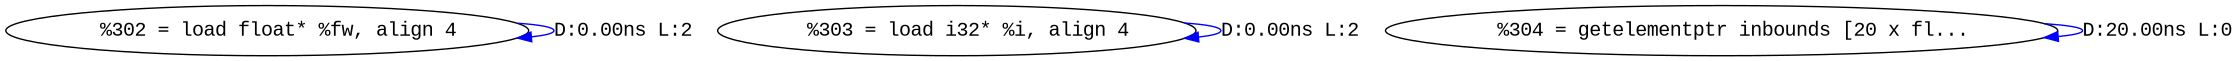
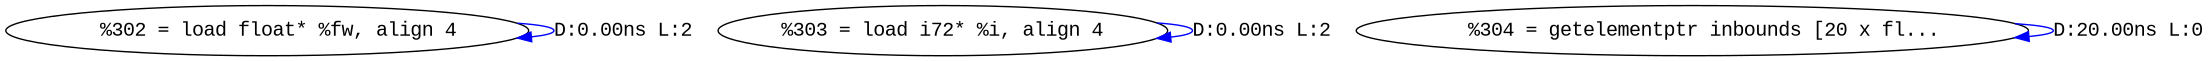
(957, 31) -> (943, 31)
